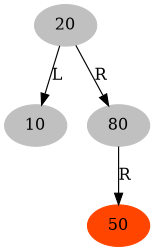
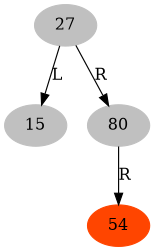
(66, 25) -> (66, 25)
(36, 126) -> (36, 126)
(119, 226) -> (119, 226)
